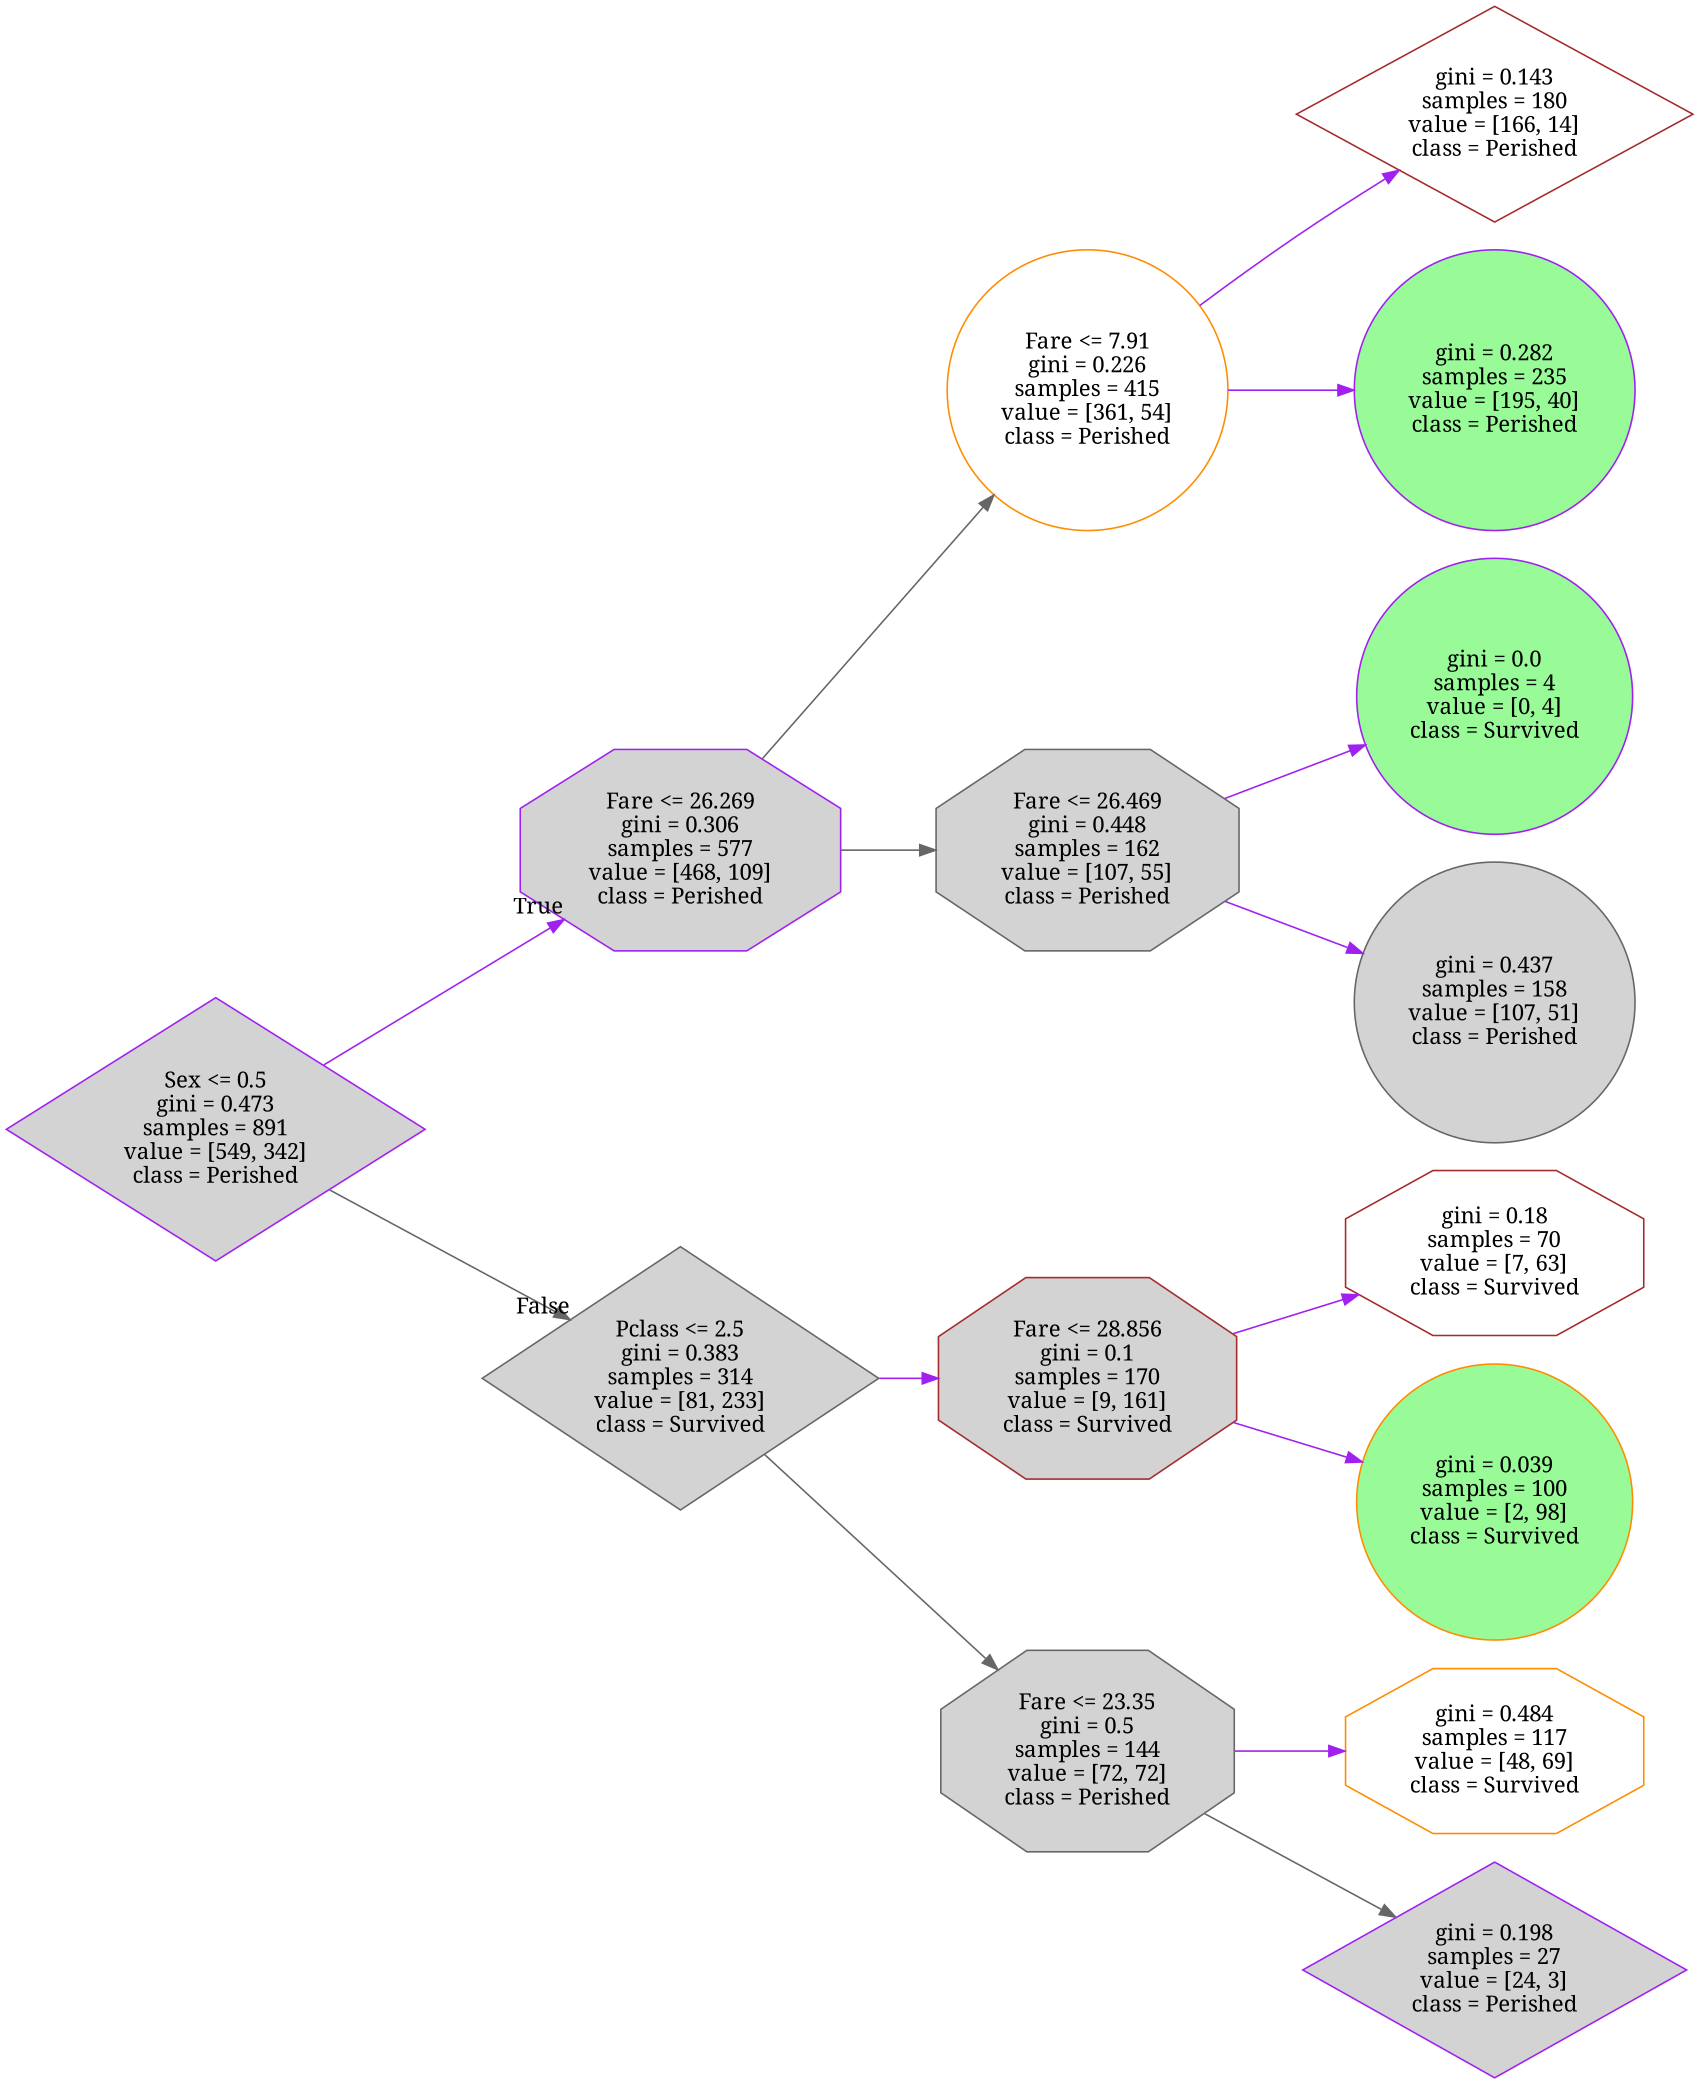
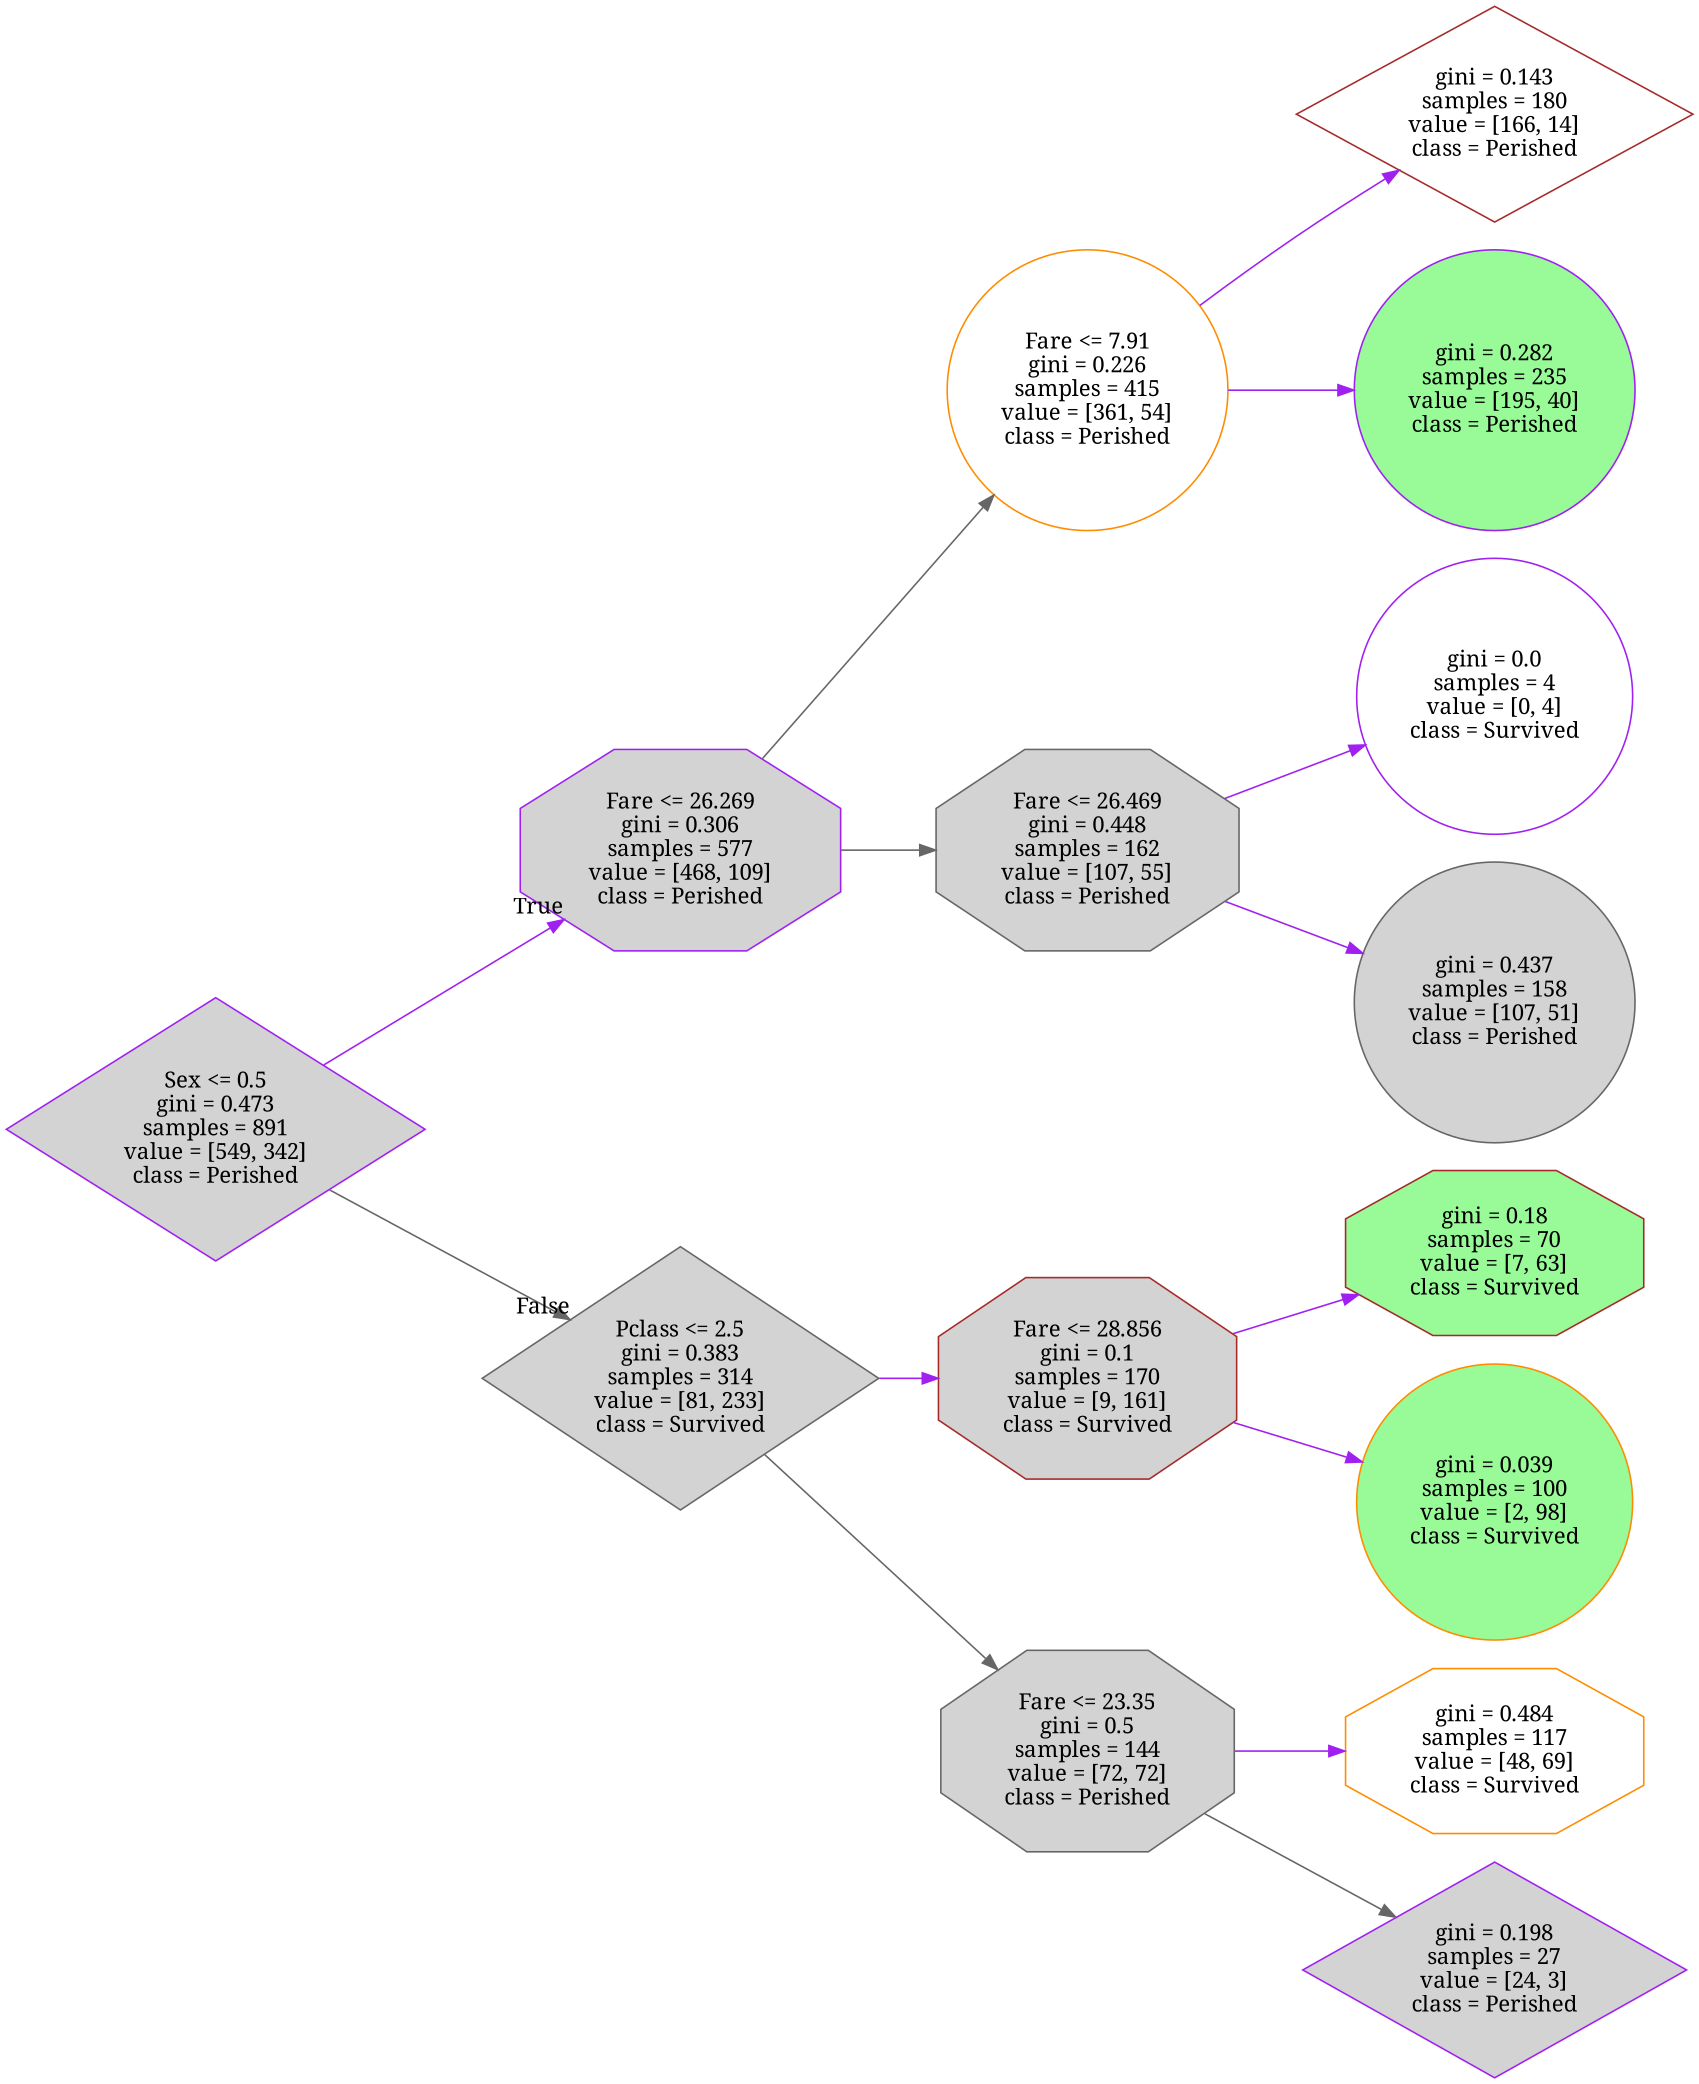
(1495, 696) -> (1495, 696)
(1495, 1253) -> (1495, 1253)
